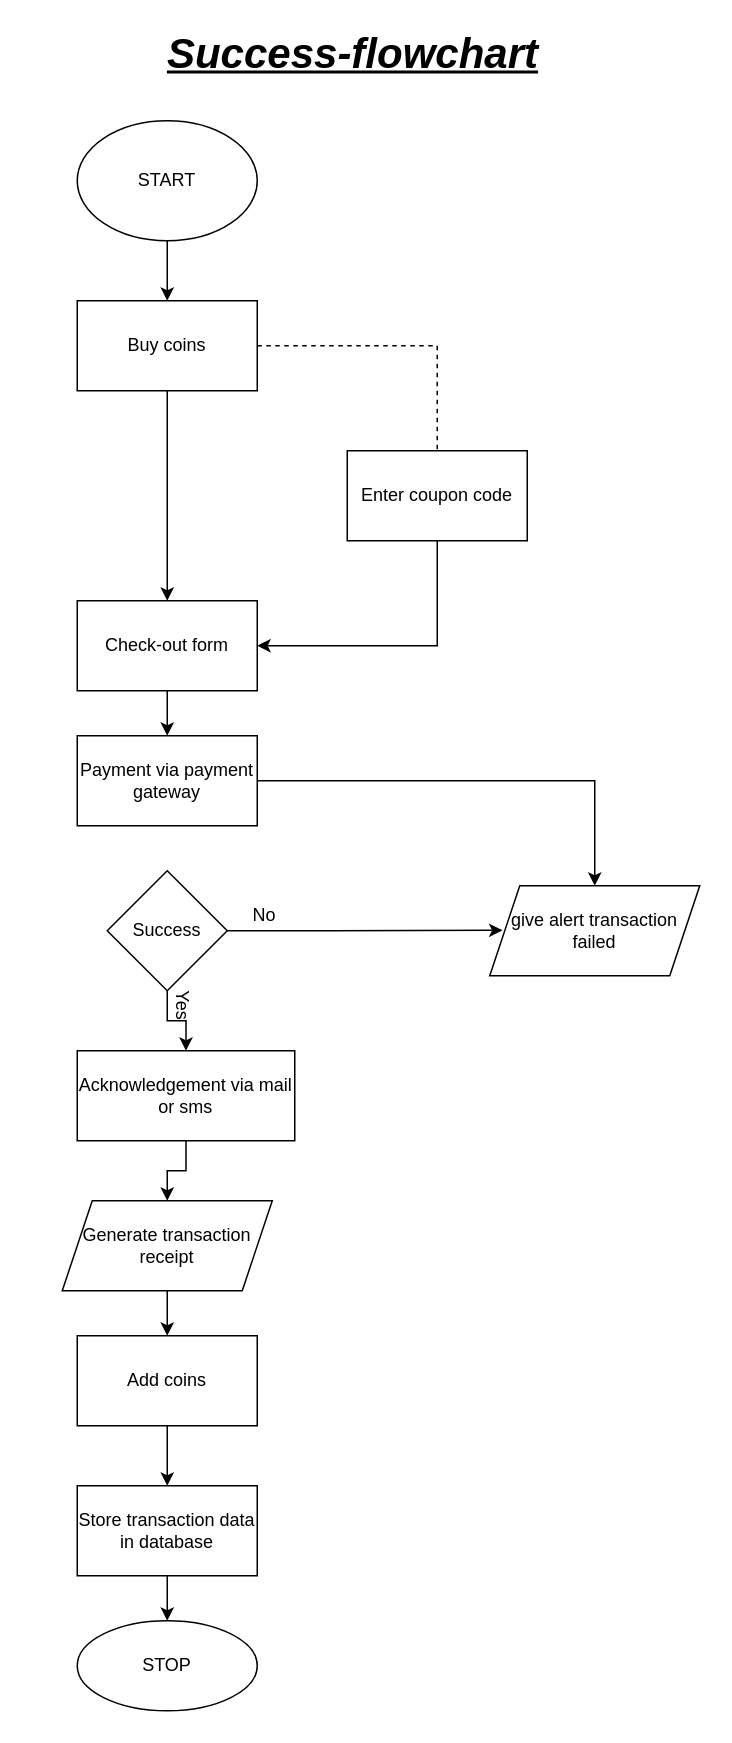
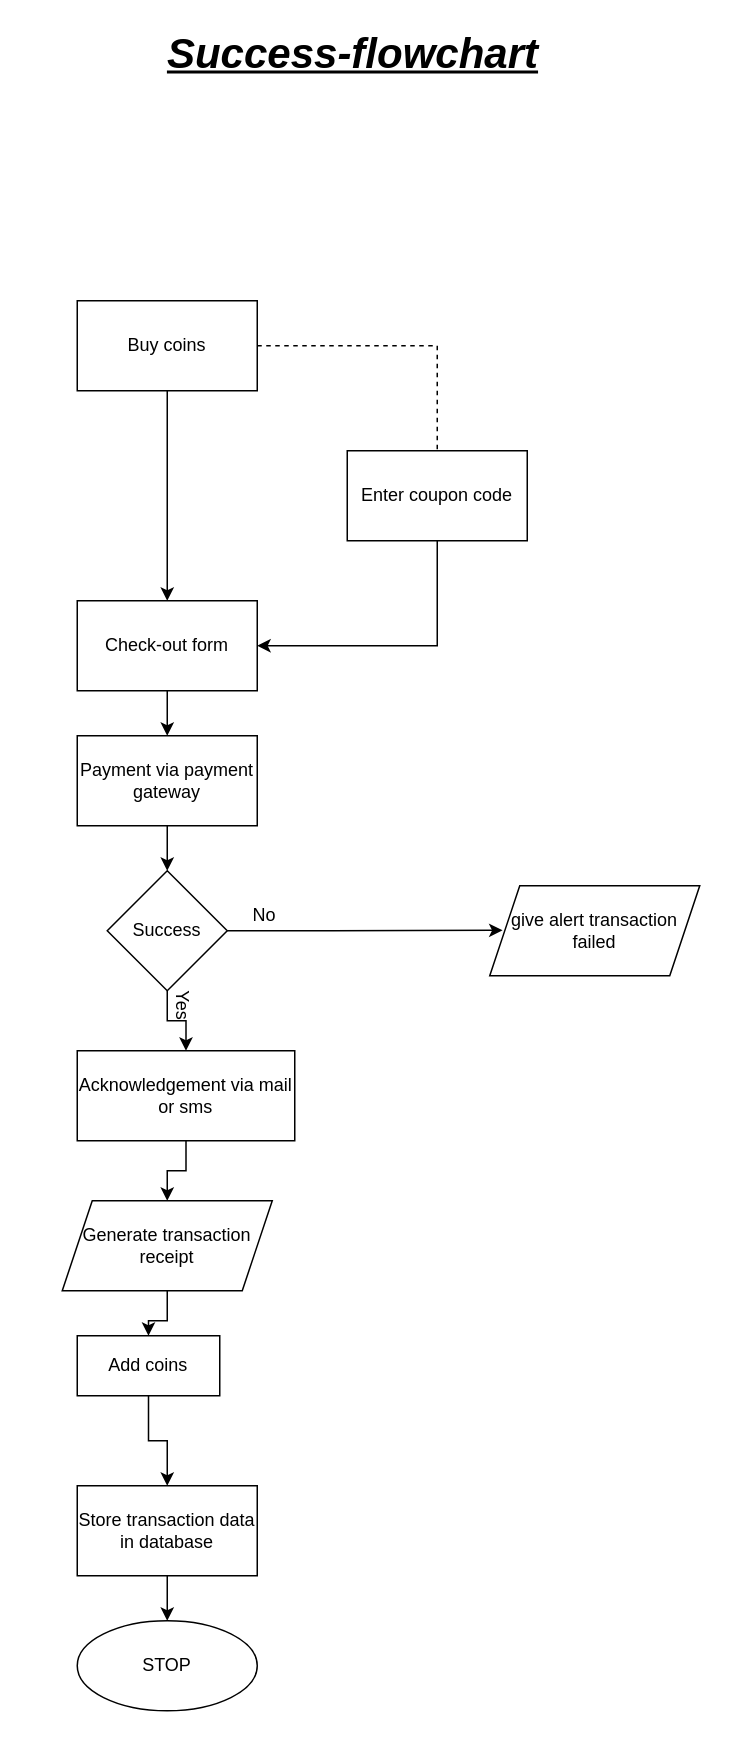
(167, 181) -> none
(167, 266) -> none
(474, 781) -> (167, 854)
(167, 1381) -> (149, 1366)
